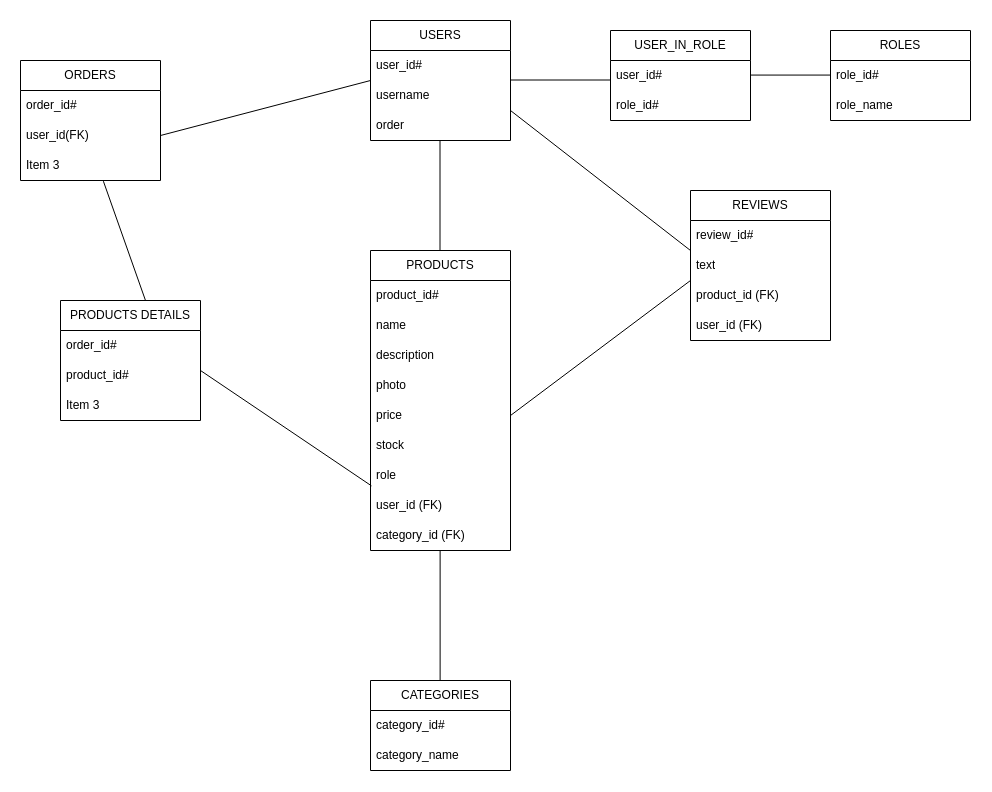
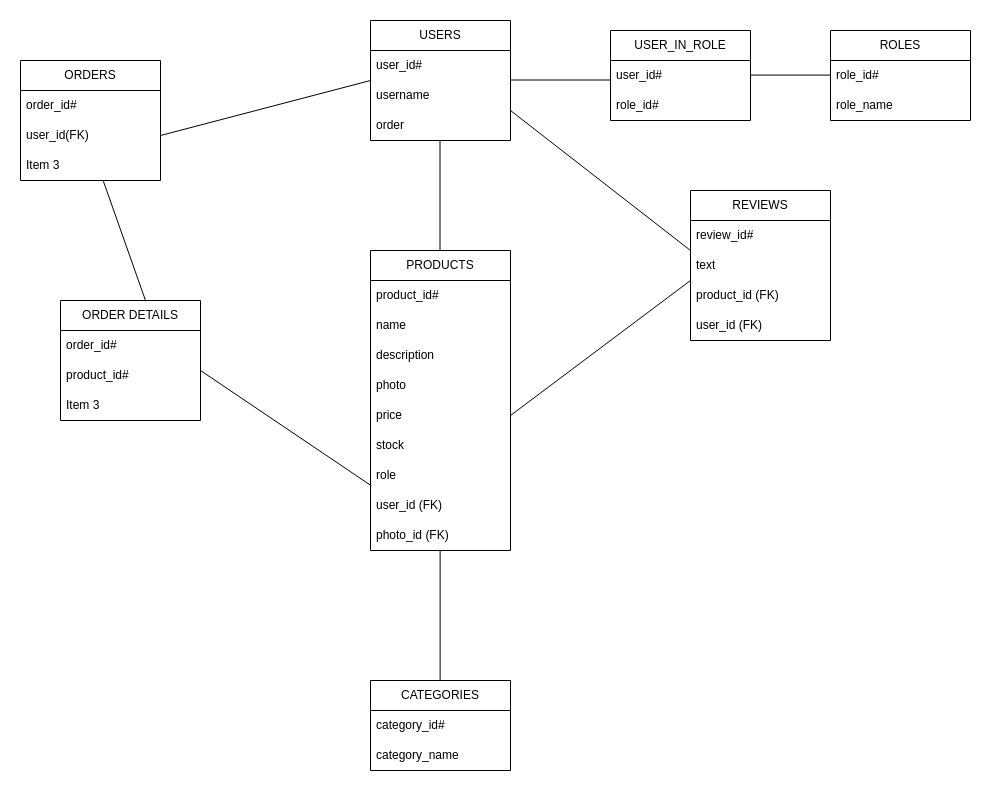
(131, 316) -> (131, 316)
(427, 536) -> (417, 536)
